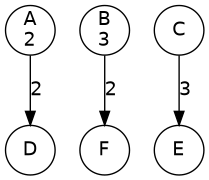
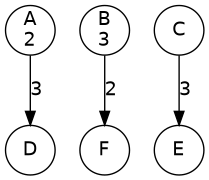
(37, 90) -> (37, 90)
